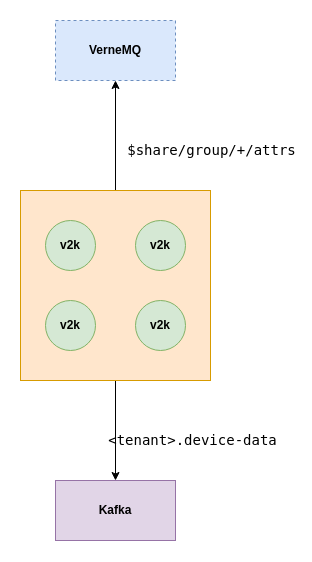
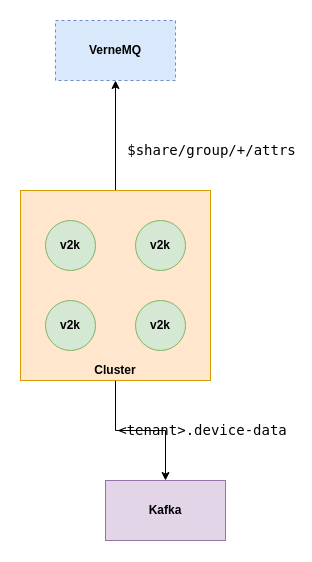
none -> (116, 371)
(193, 441) -> (203, 431)
(116, 511) -> (166, 511)
